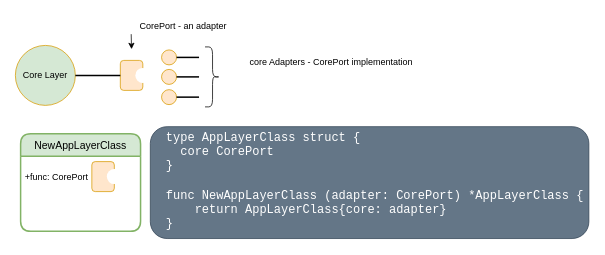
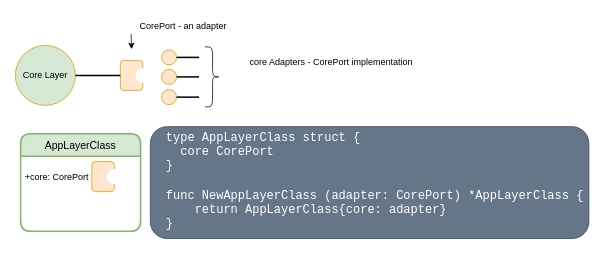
(80, 146) -> (80, 146)
(60, 177) -> (60, 177)
